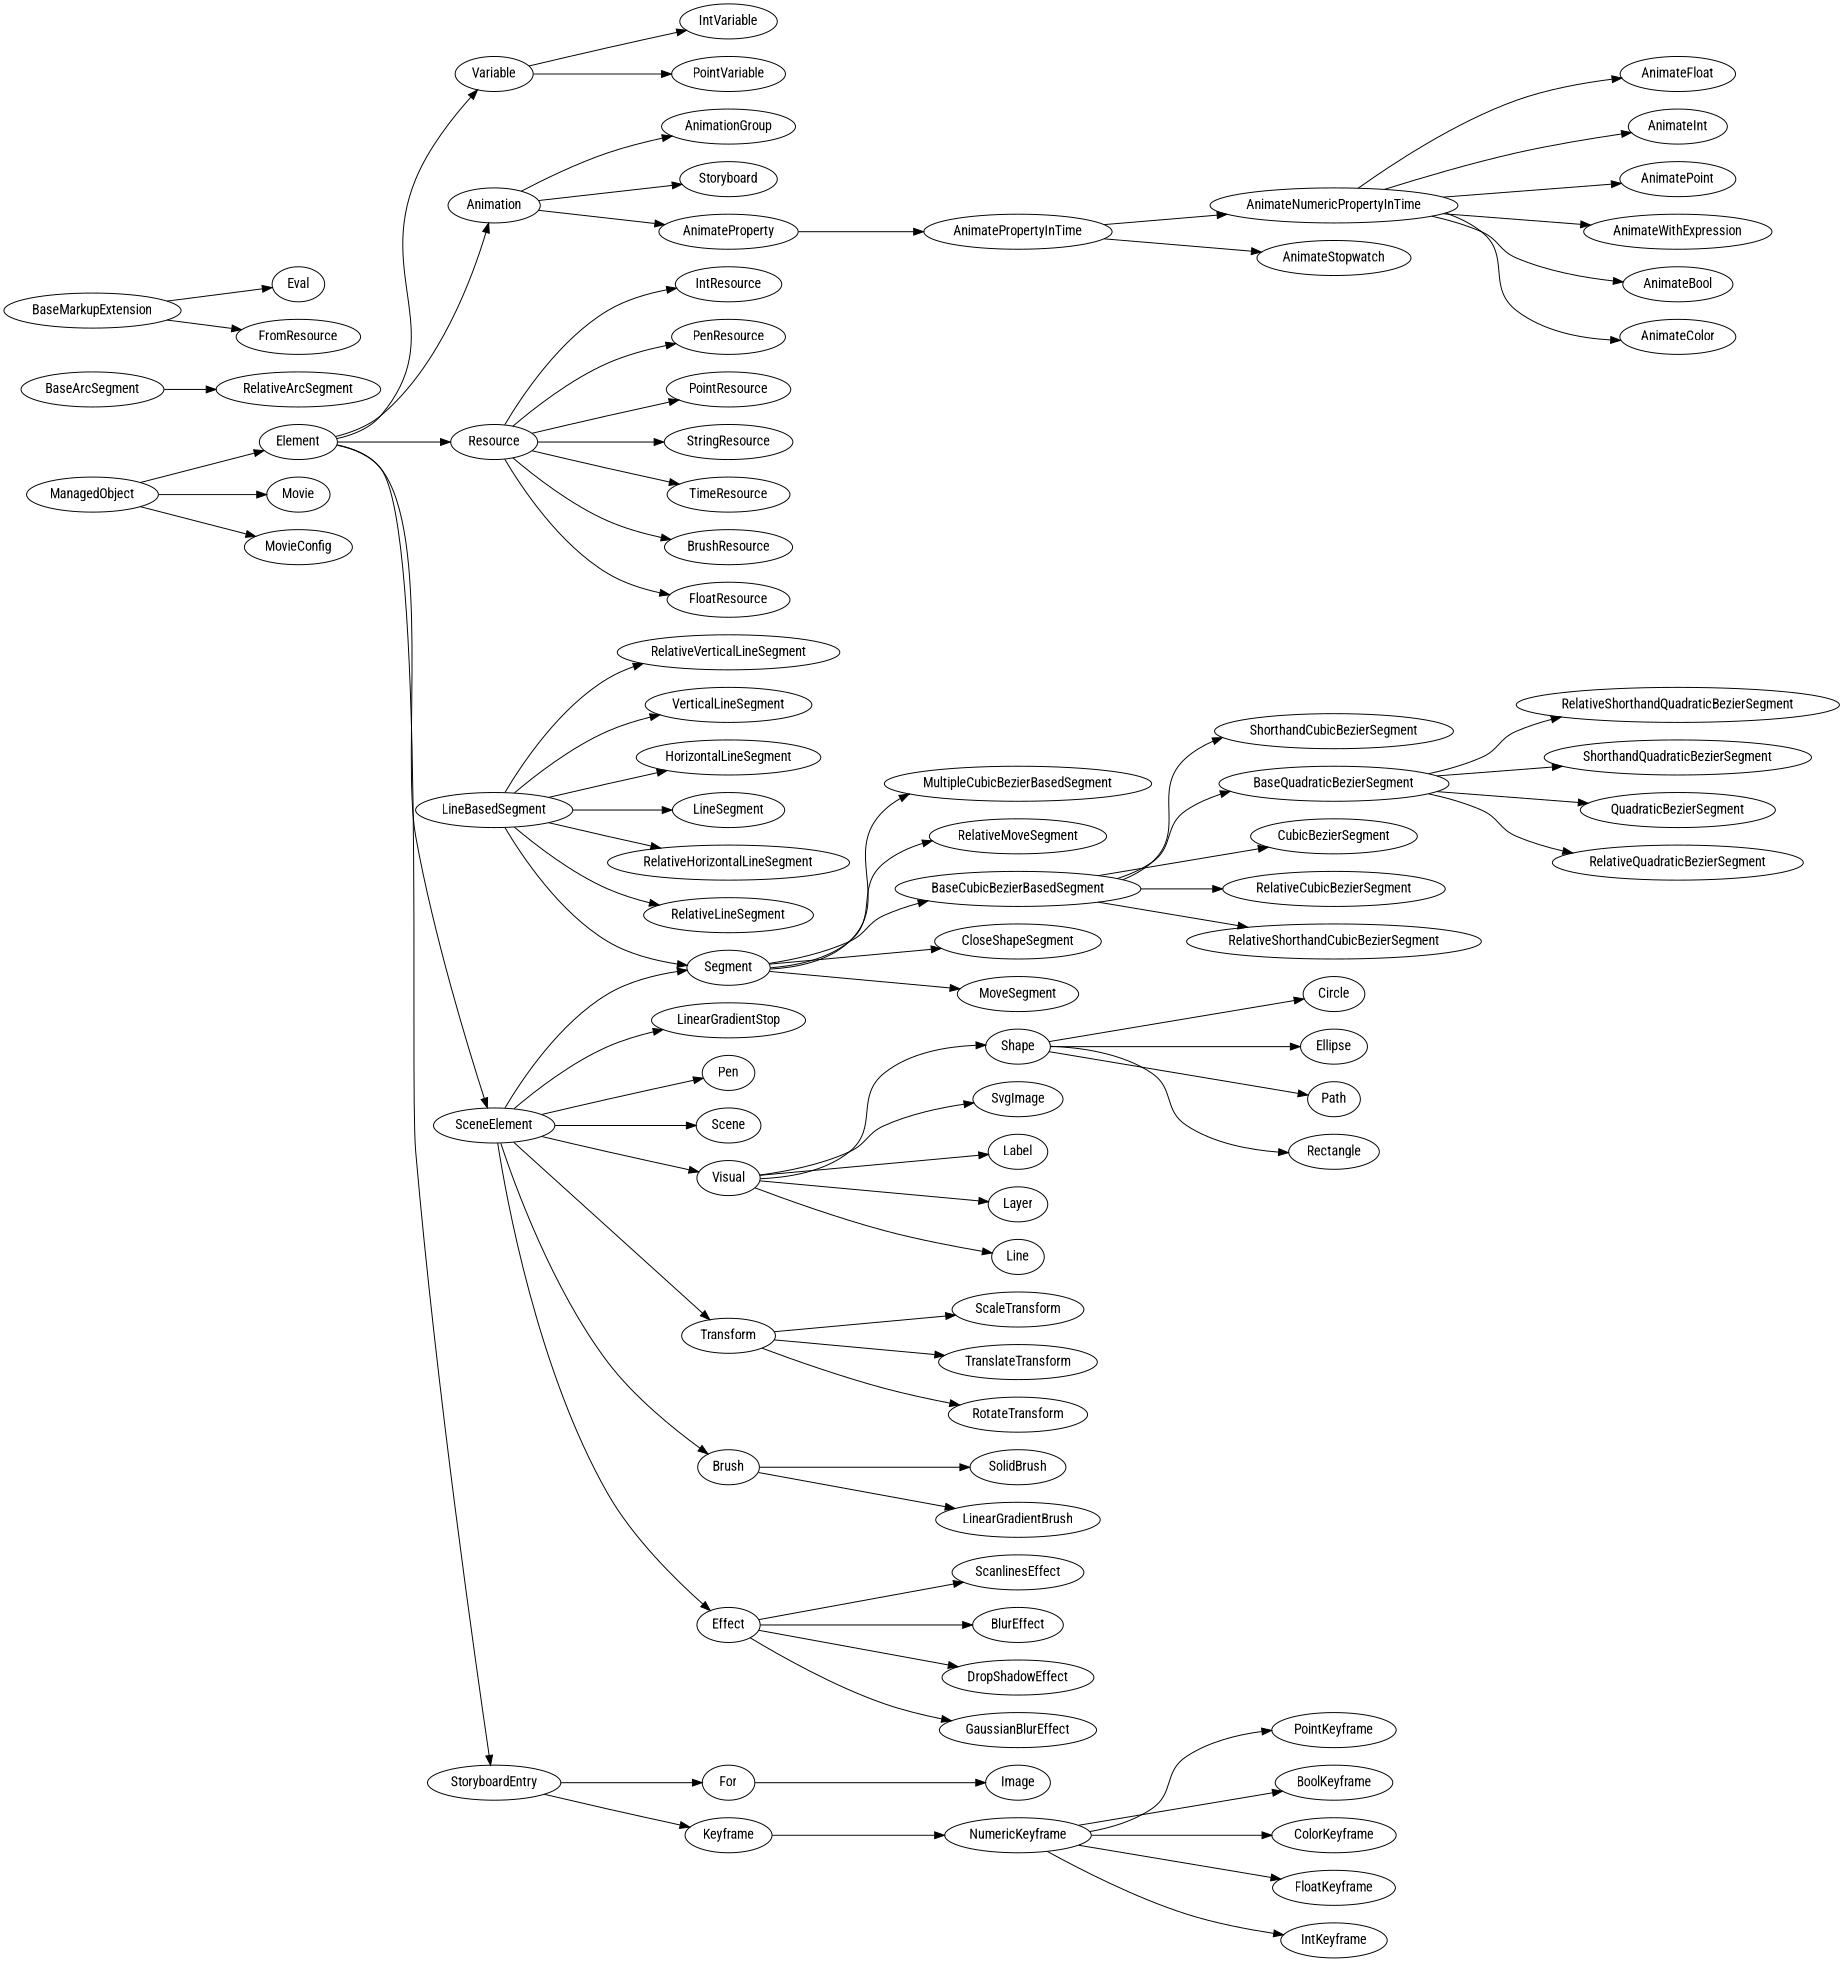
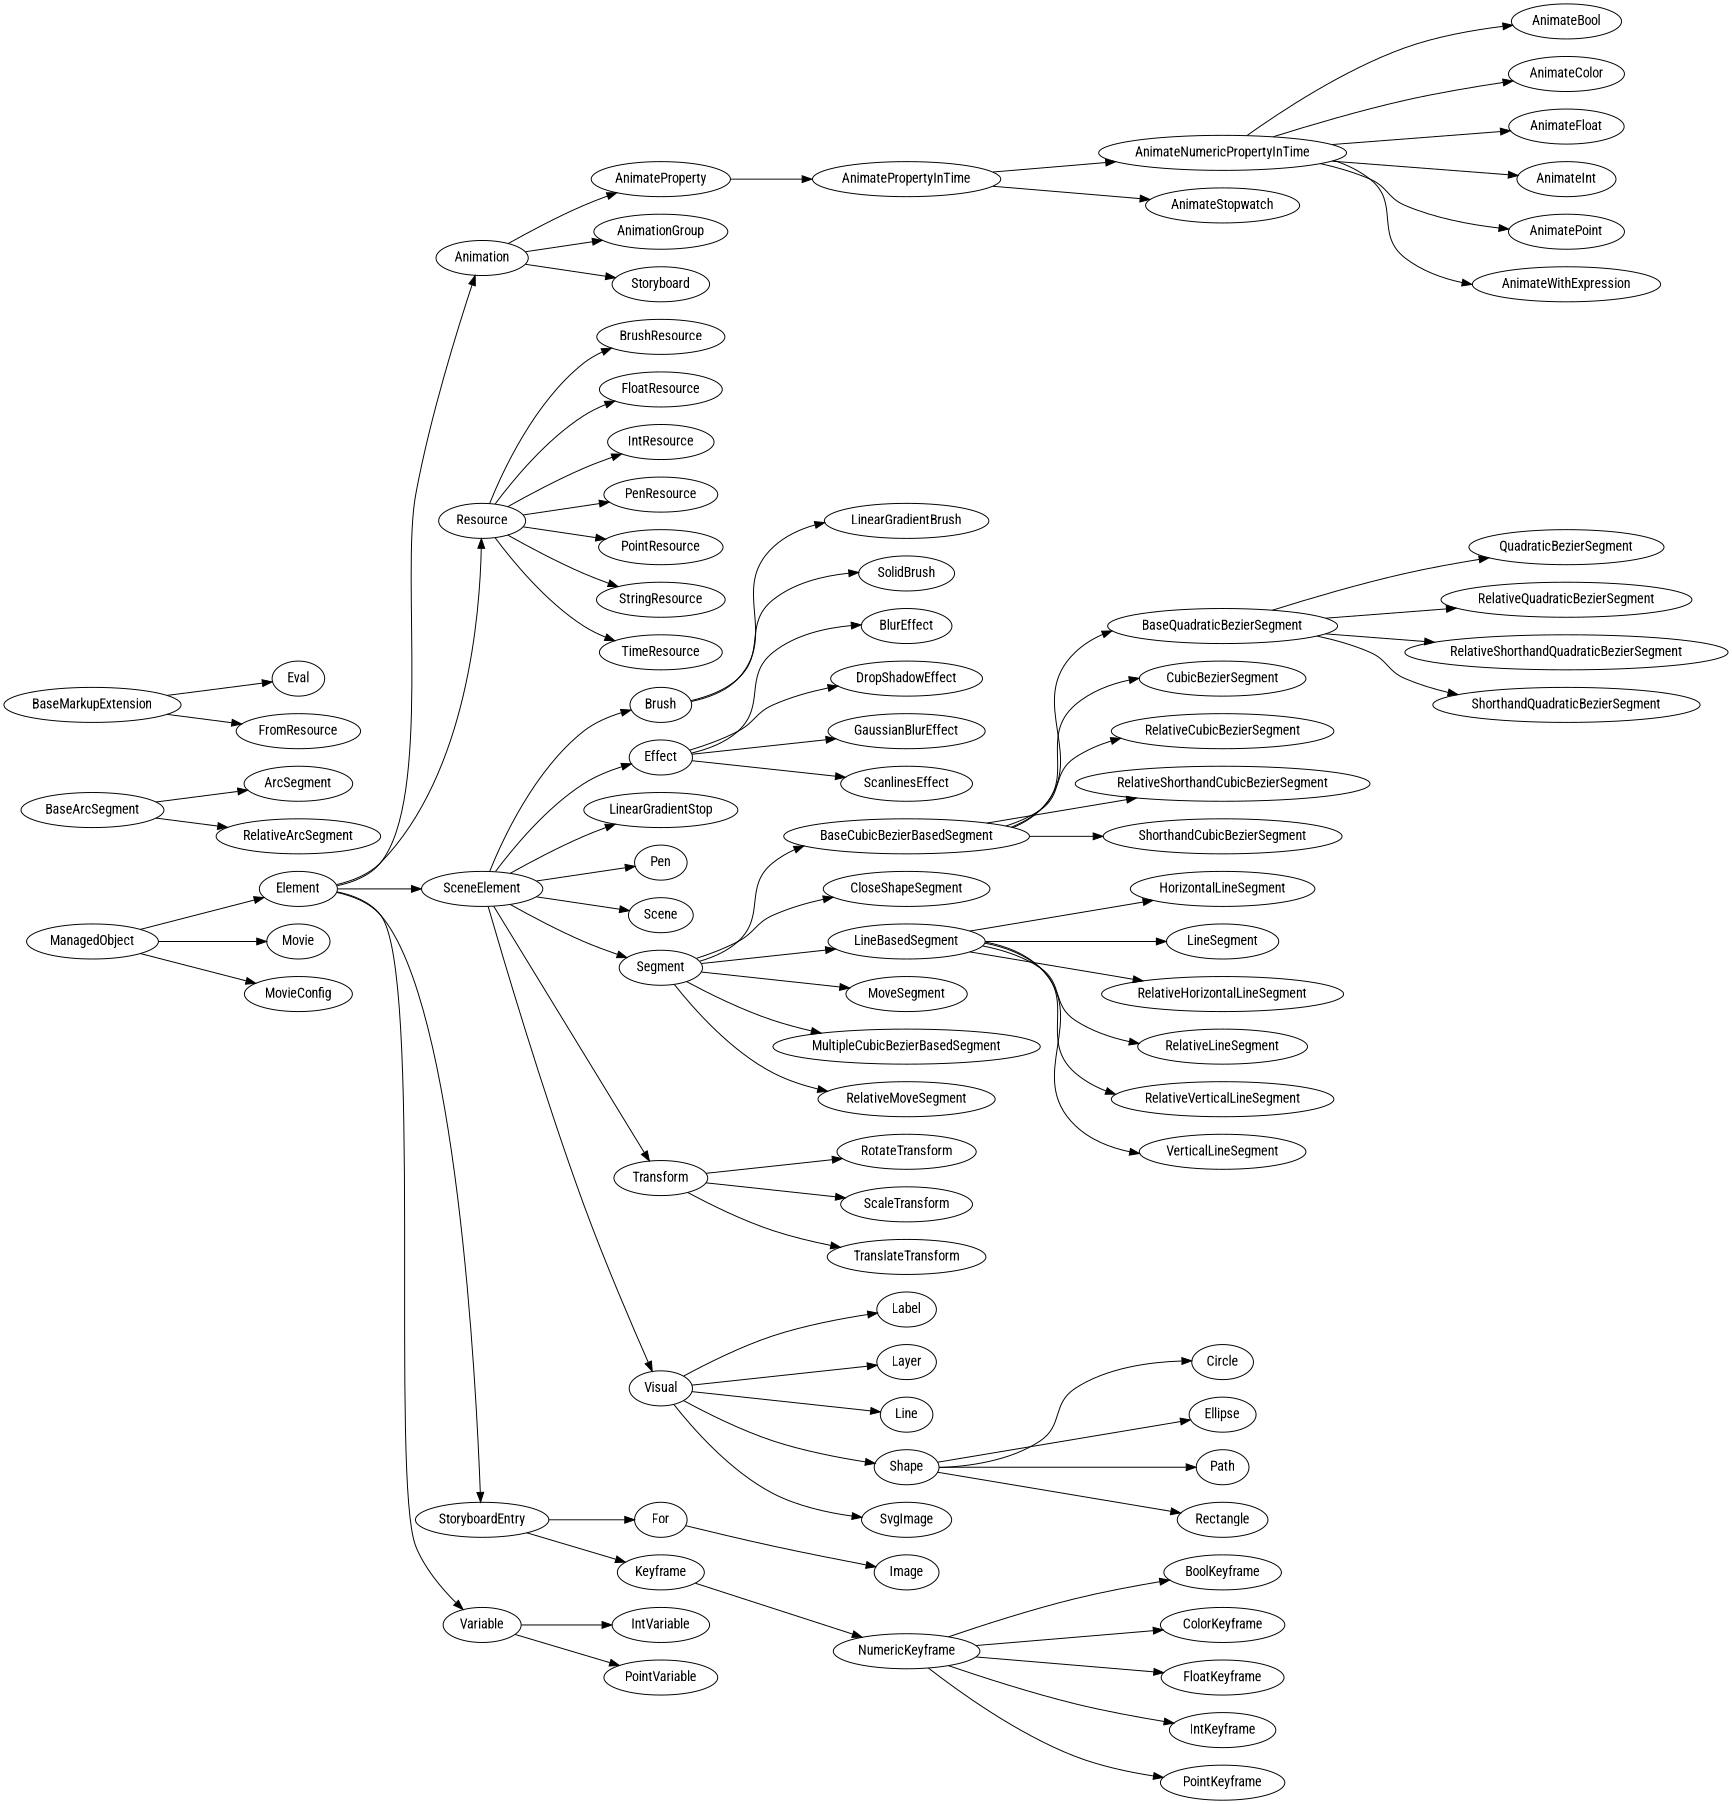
none -> (298, 784)
(576, 917) -> (764, 957)
